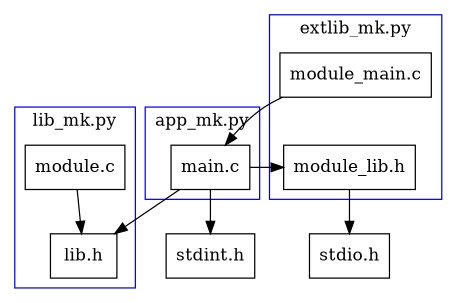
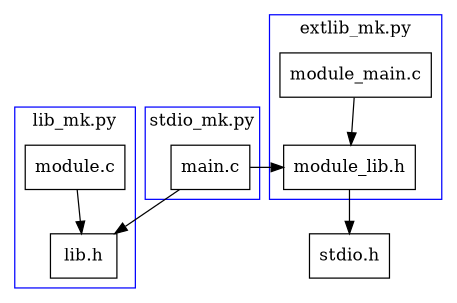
(252, 117) -> (353, 115)
(202, 121) -> (202, 121)
(210, 256) -> none
